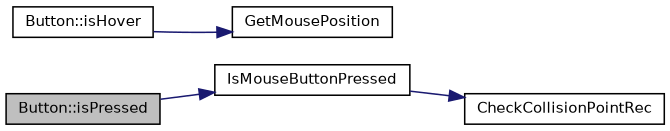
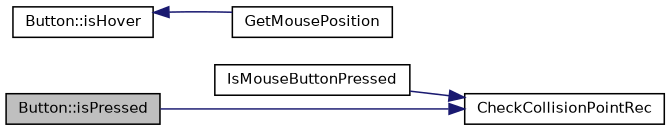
(185, 32) -> (201, 12)
(180, 97) -> (304, 109)
